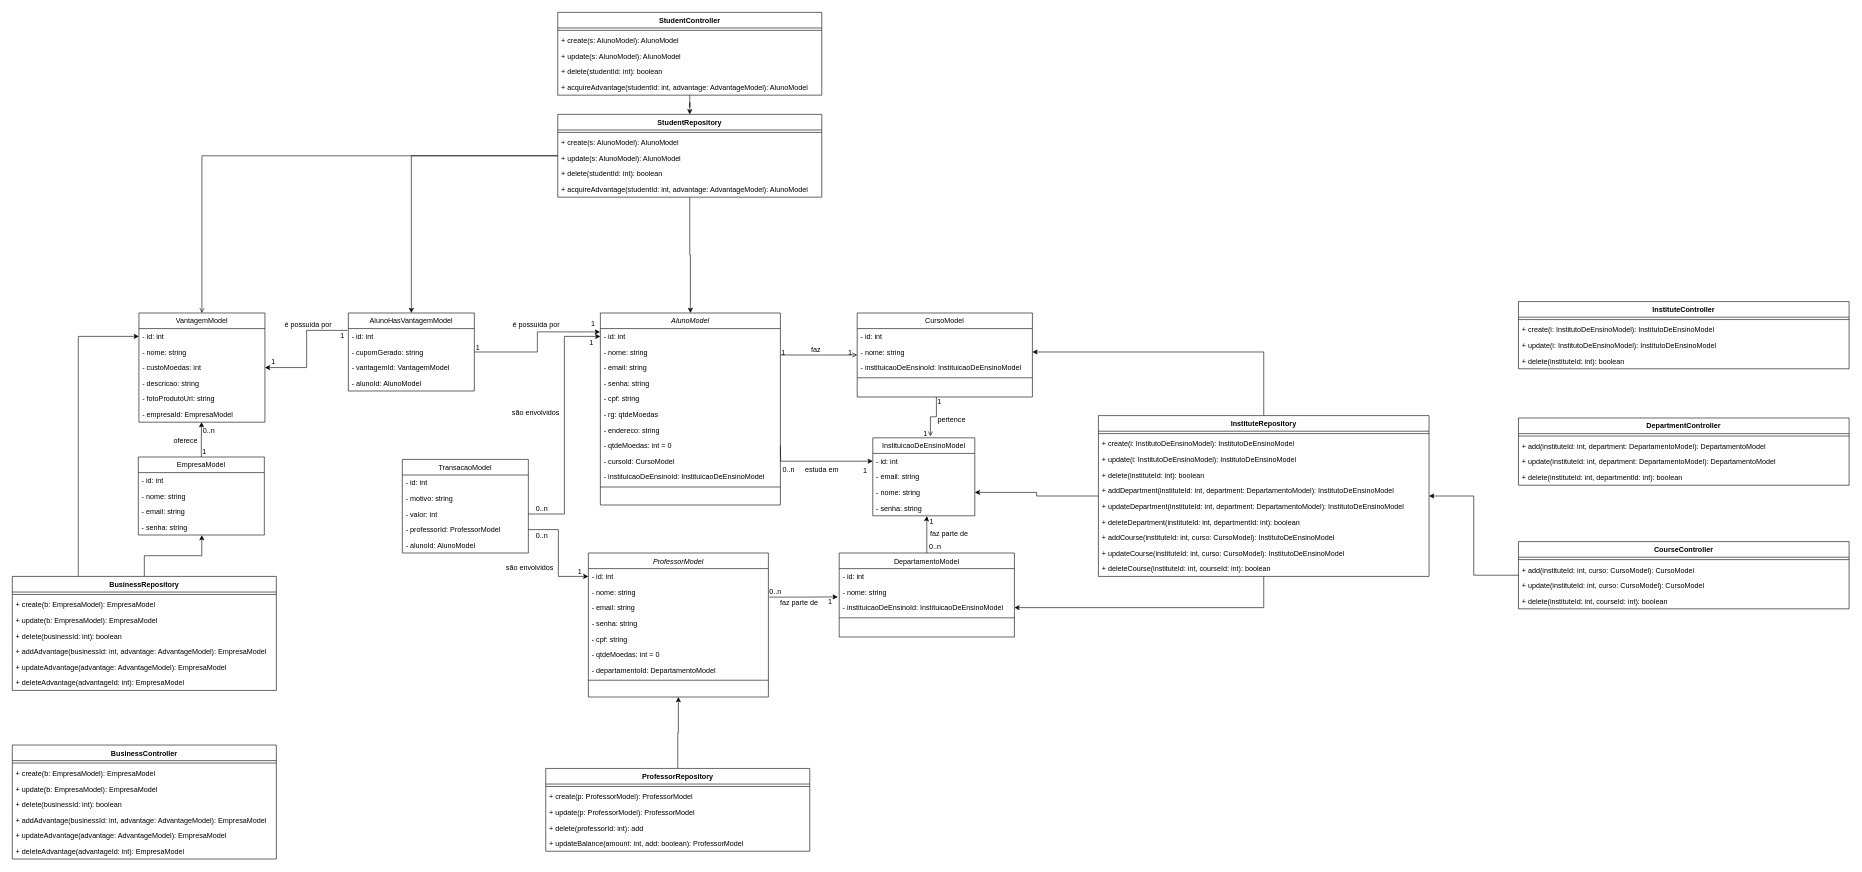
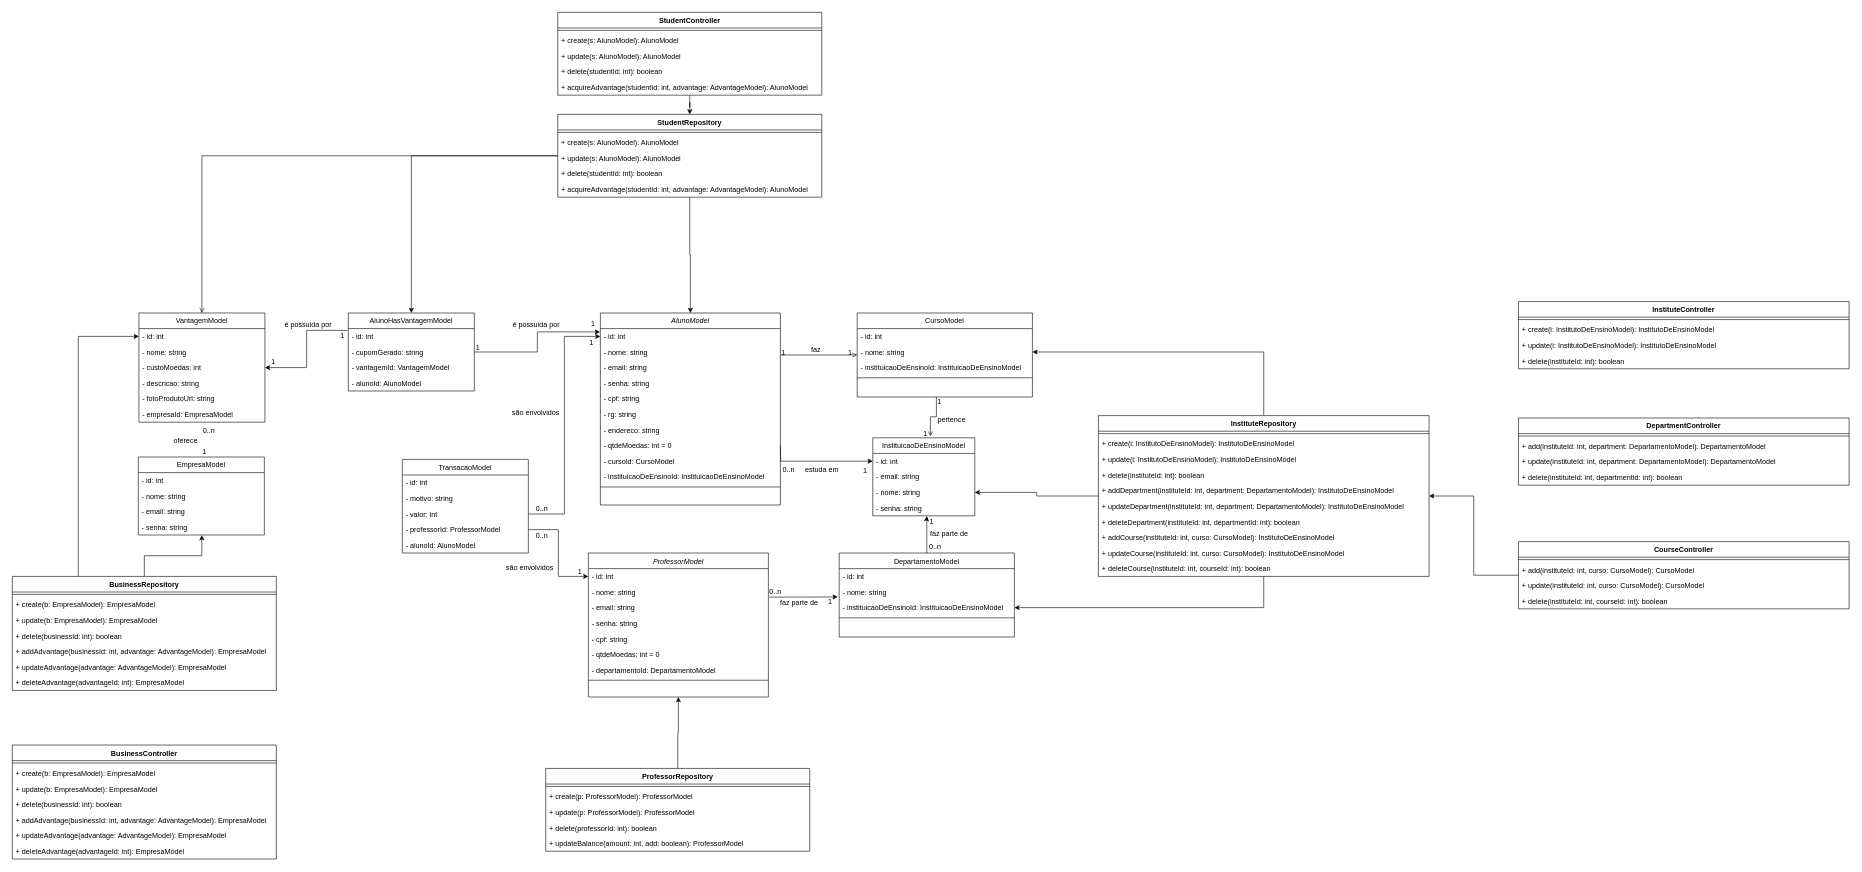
(633, 415) -> (624, 415)
(201, 432) -> none
(605, 828) -> (612, 828)
